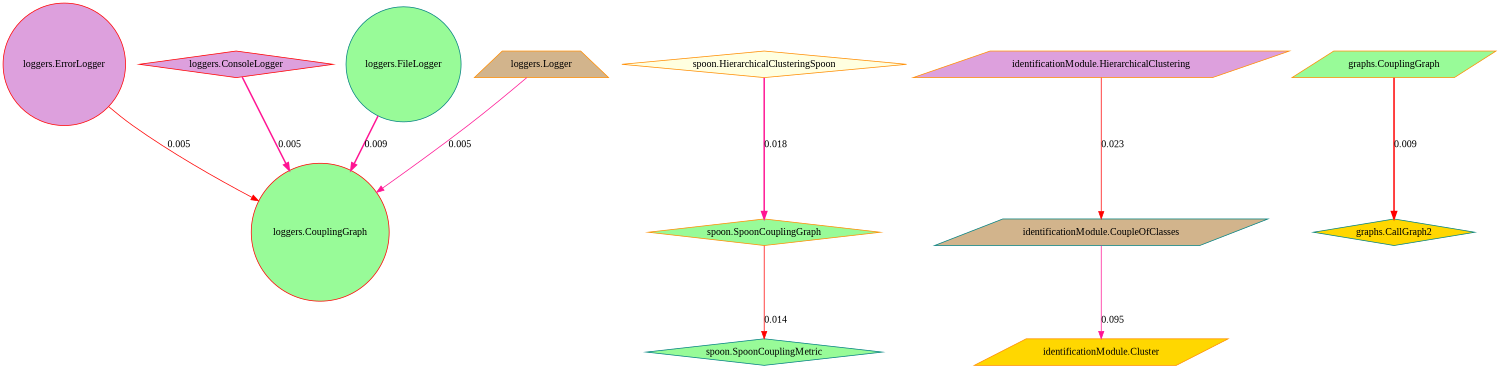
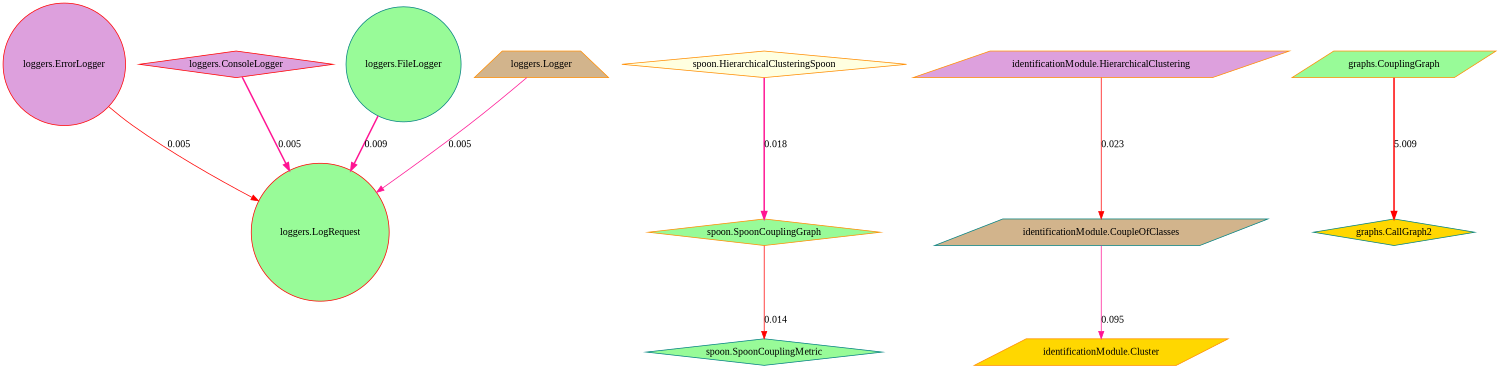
(1407, 144) -> (1407, 144)
(320, 232) -> (320, 232)
